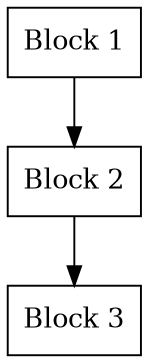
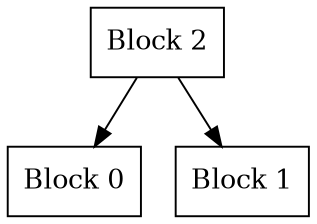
(74, 103) -> (195, 104)
(74, 320) -> (74, 181)
